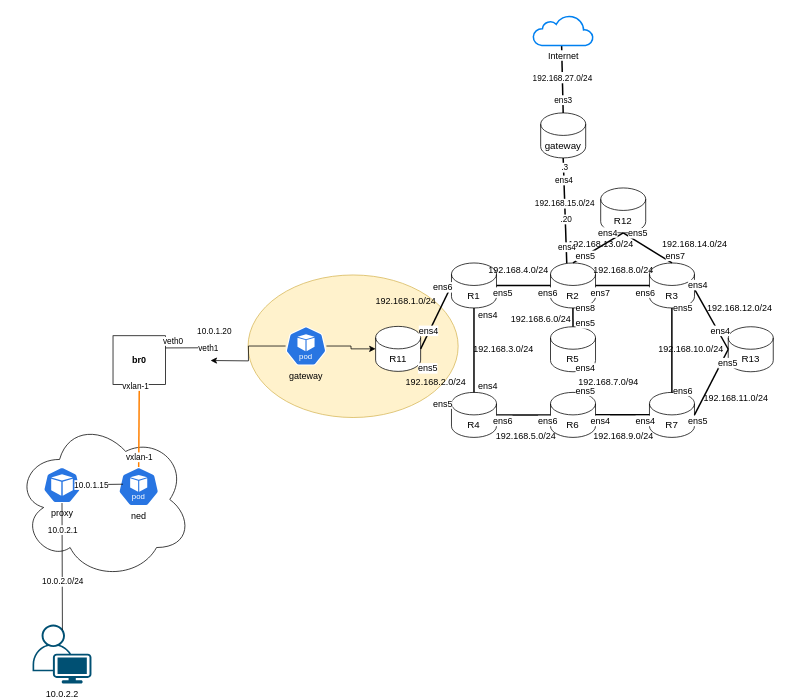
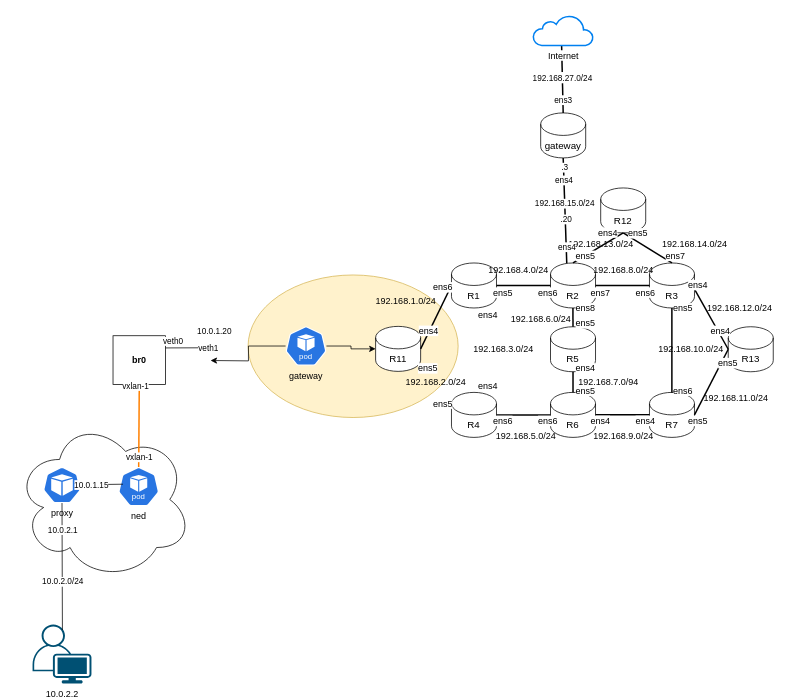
(474, 350) -> none
none -> (573, 382)
